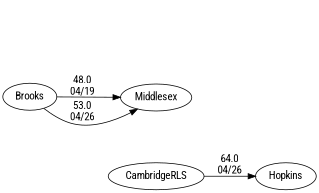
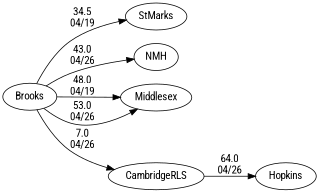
none -> (156, 16)
none -> (156, 57)
none -> (65, 147)
